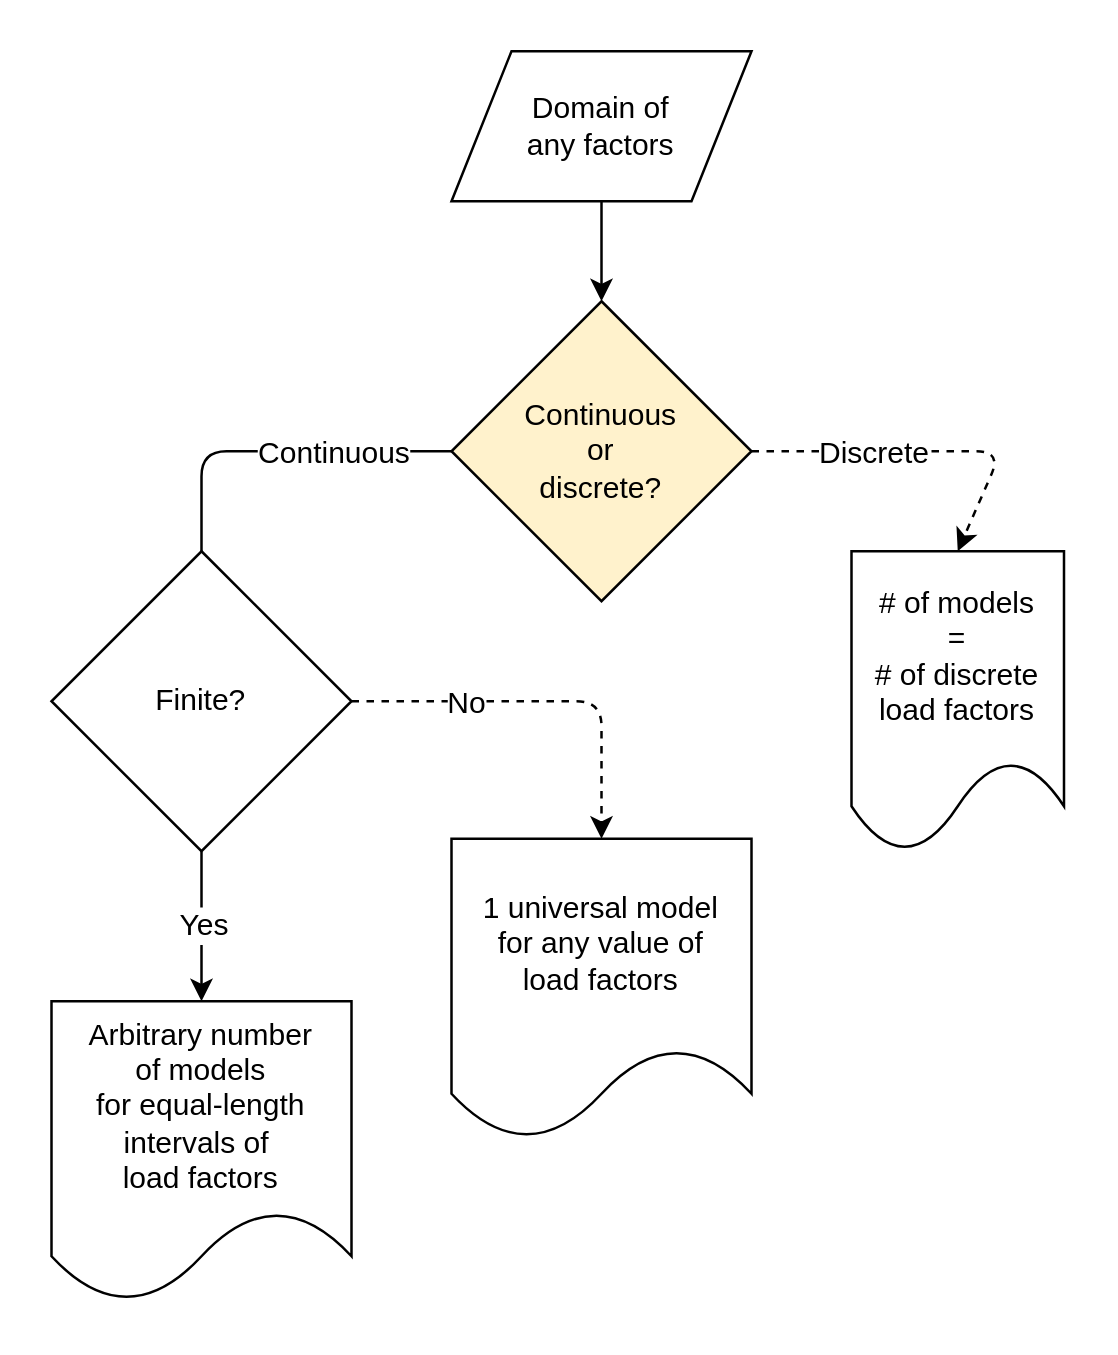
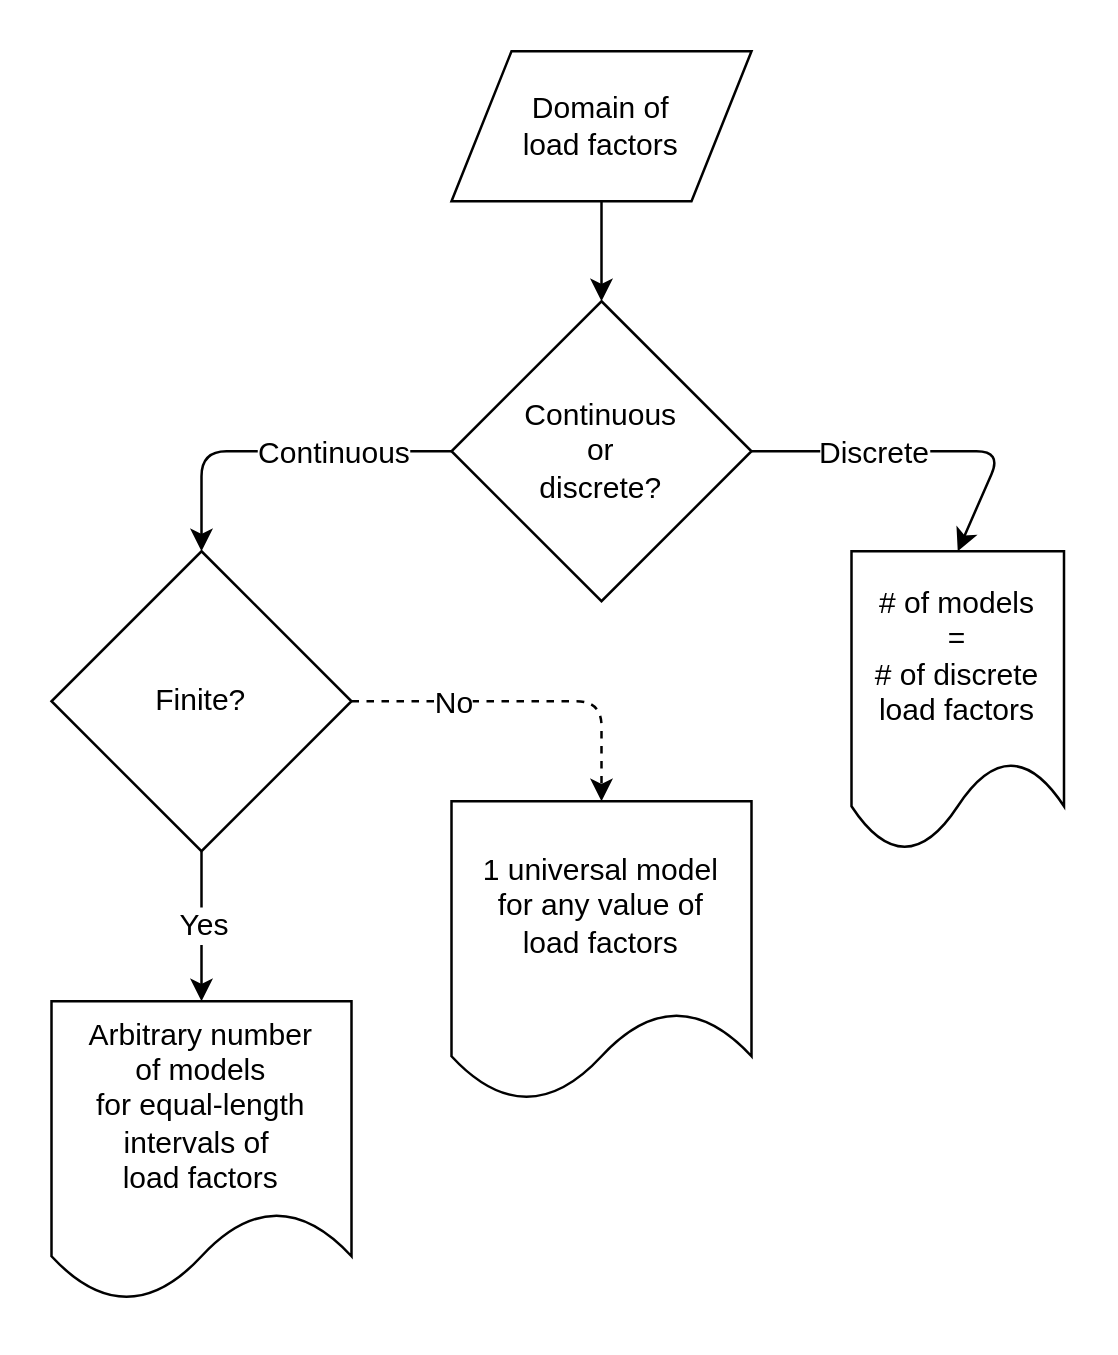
(601, 126) -> (601, 126)
(601, 451) -> (601, 451)
(994, 467) -> (994, 467)
(201, 539) -> (201, 533)
(601, 989) -> (601, 951)
